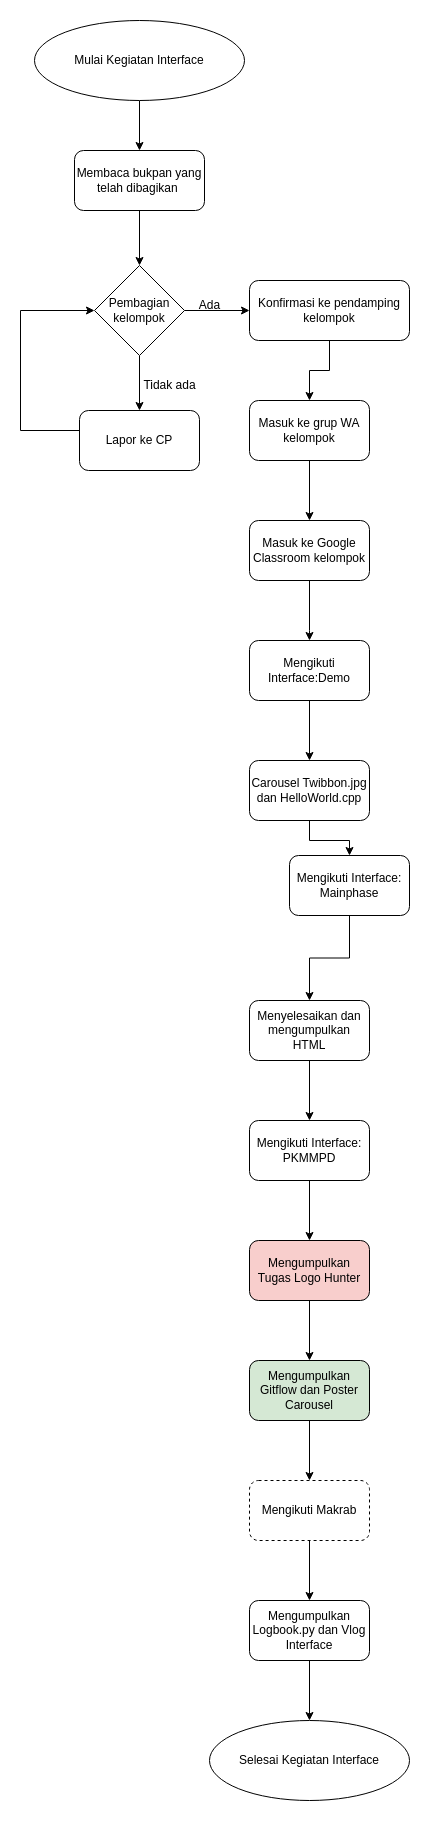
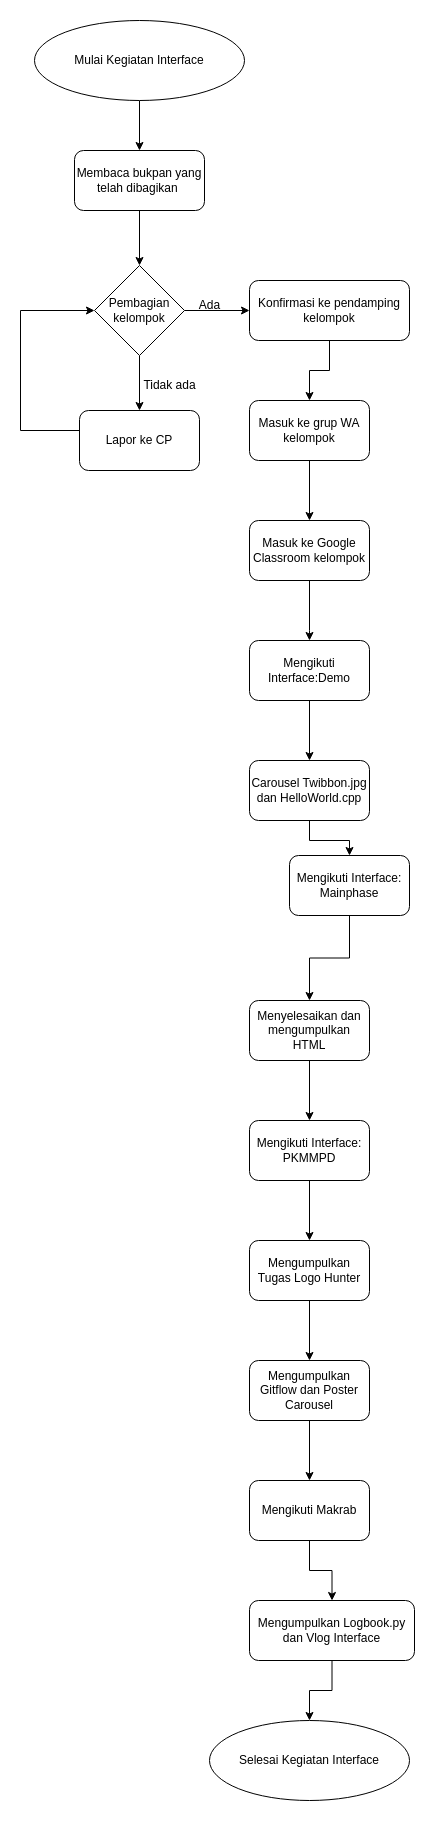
(310, 1271) -> (310, 1271)
(310, 1391) -> (310, 1391)
(310, 1511) -> (310, 1511)
(310, 1631) -> (332, 1631)
